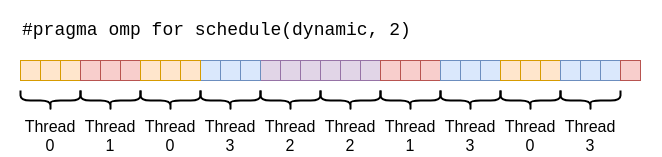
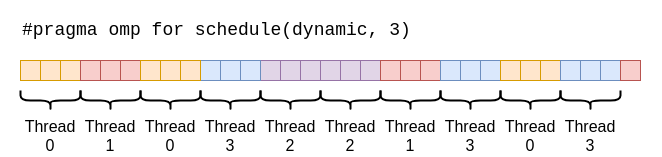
(188, 31) -> (188, 31)
